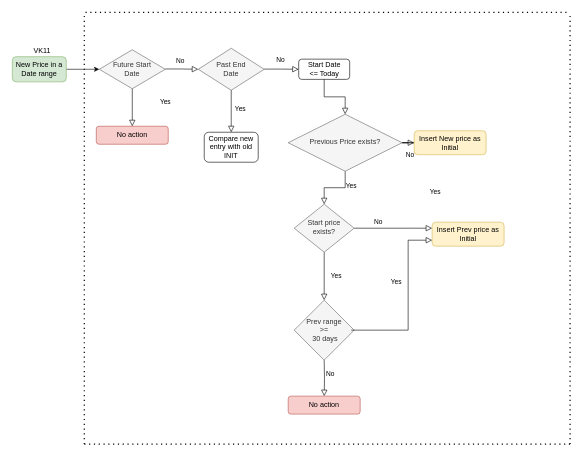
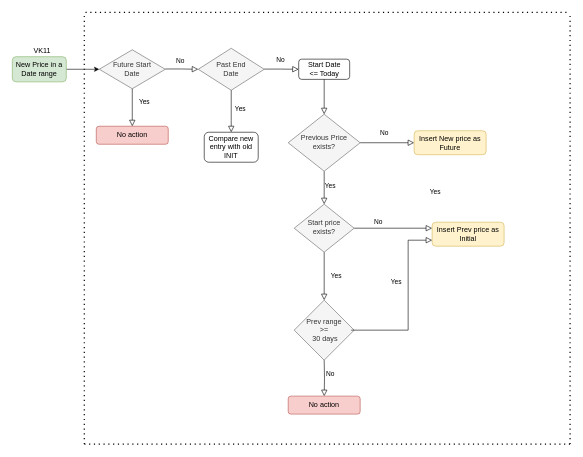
(345, 143) -> (324, 143)
(450, 143) -> (450, 143)
